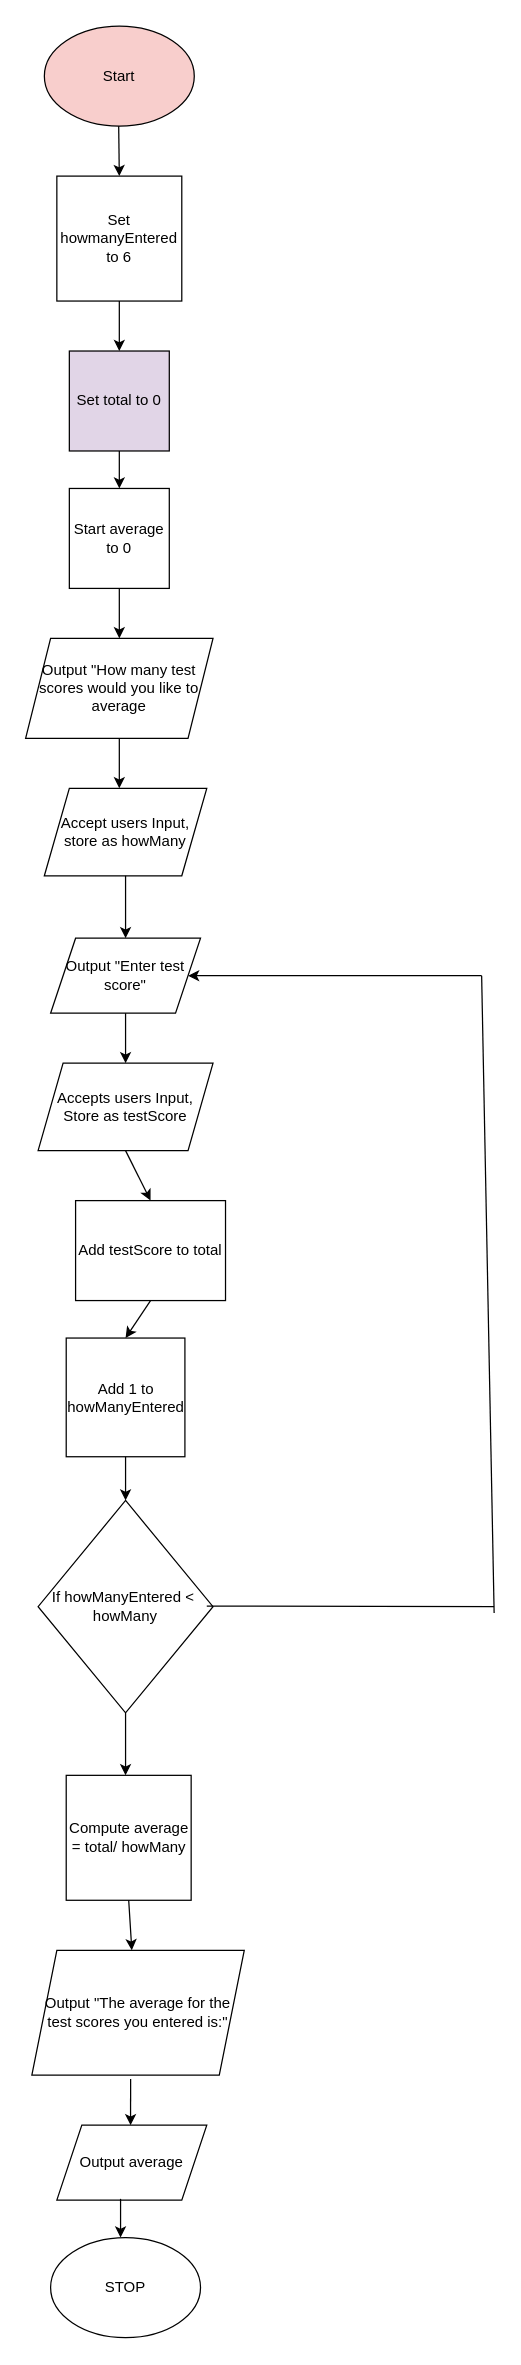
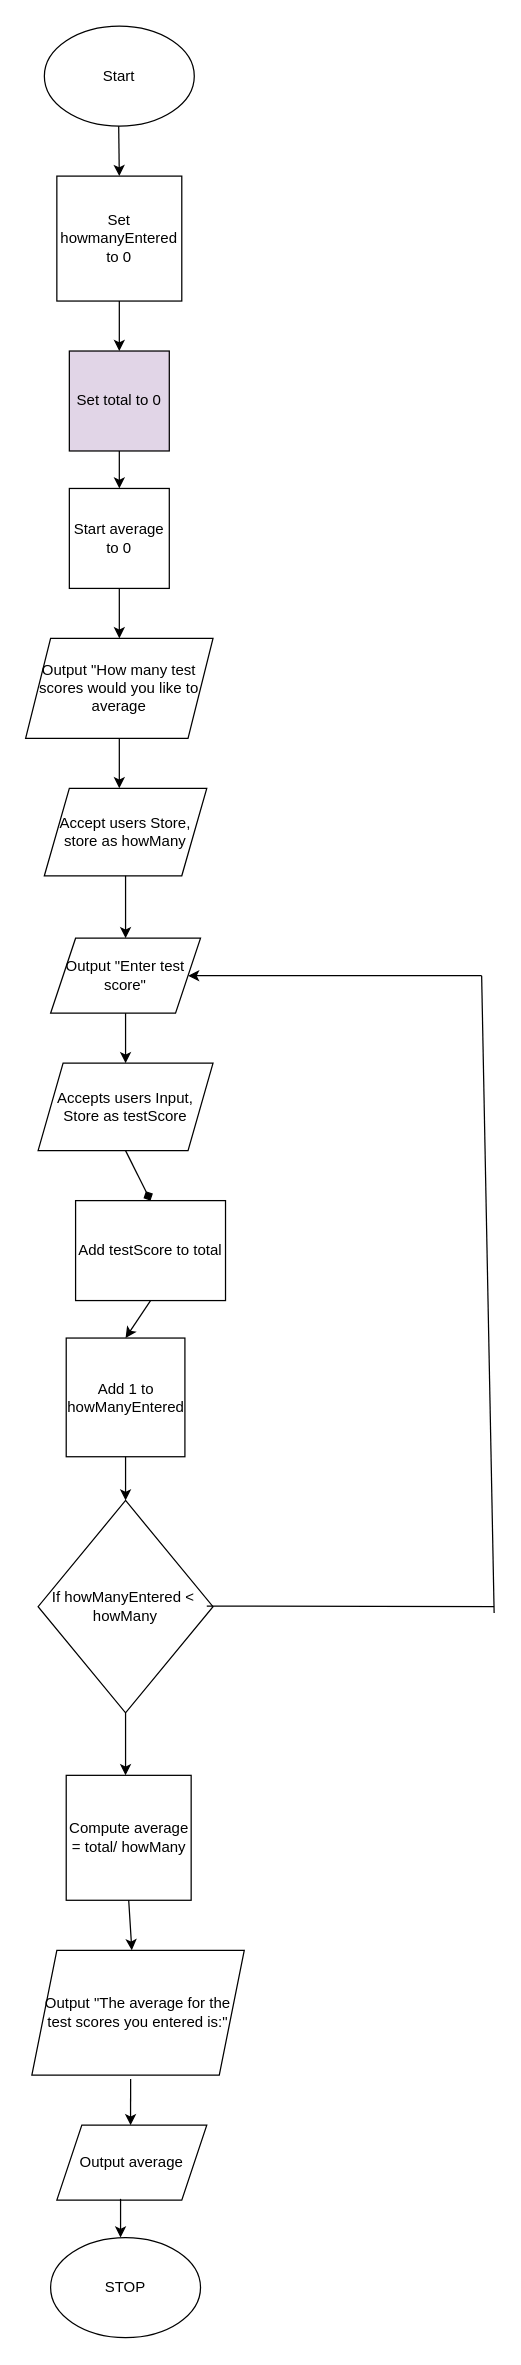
(119, 76) -> (119, 76)
(119, 238) -> (119, 238)
(126, 832) -> (126, 832)
(146, 1192) -> (146, 1191)
